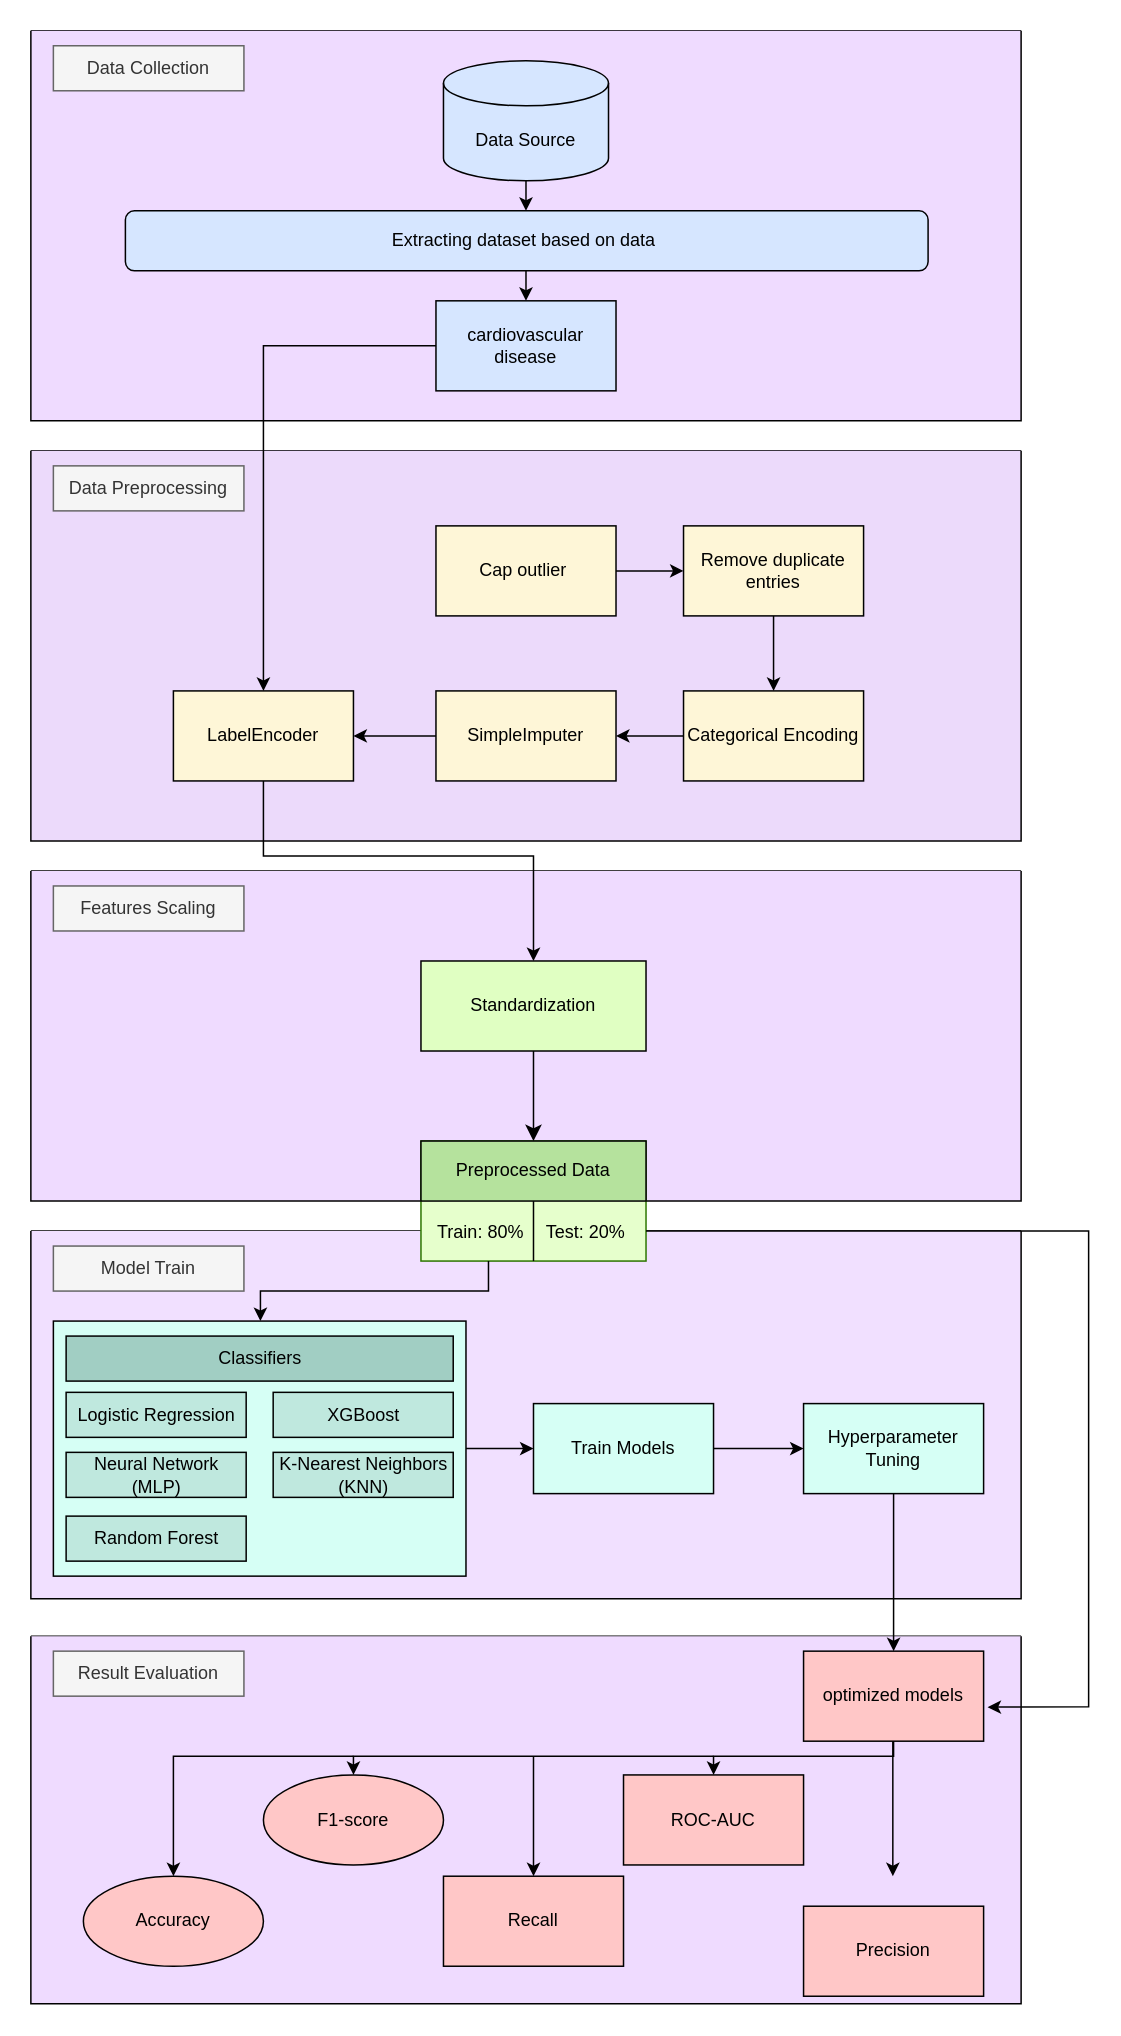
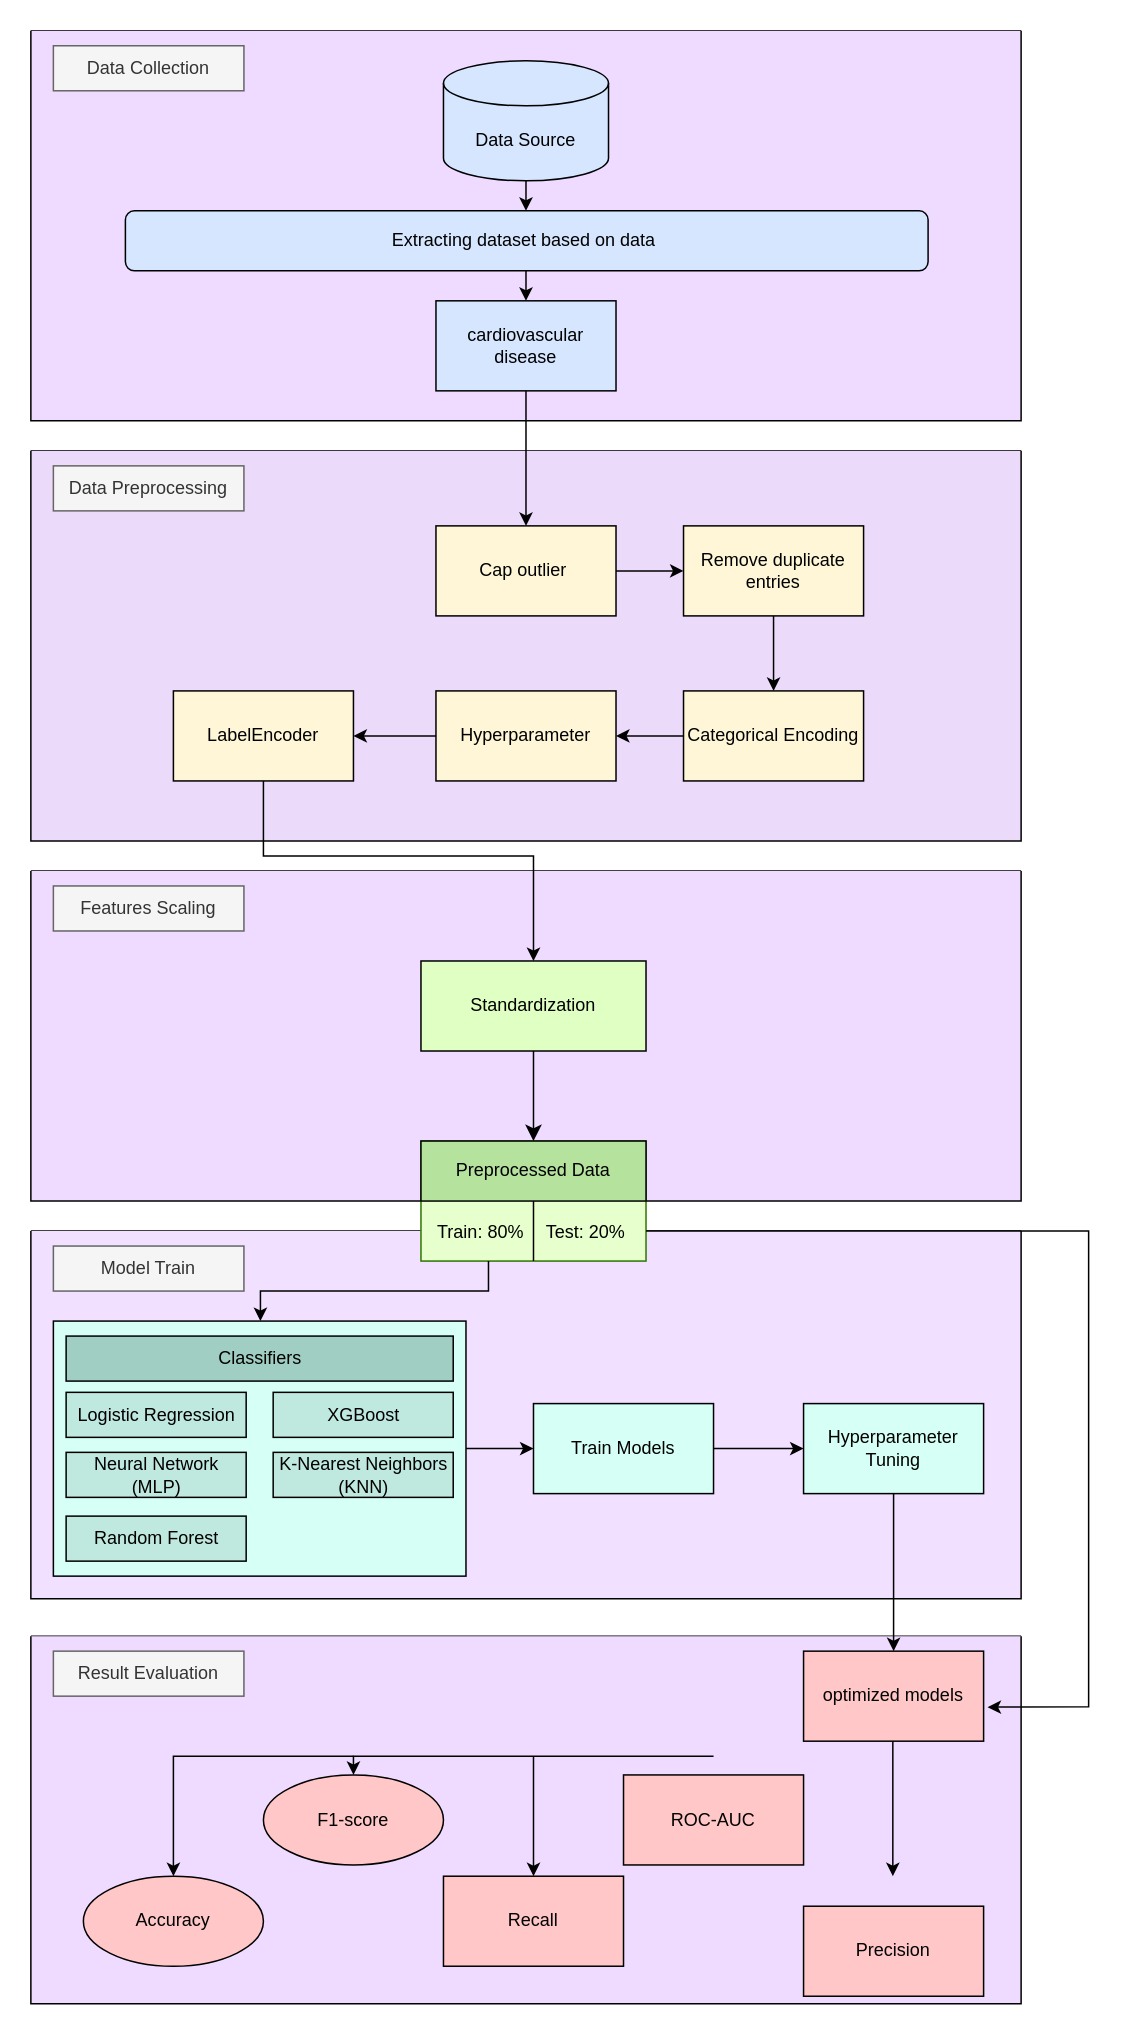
(263, 427) -> (526, 453)
(526, 736) -> (526, 736)
(797, 1756) -> none
